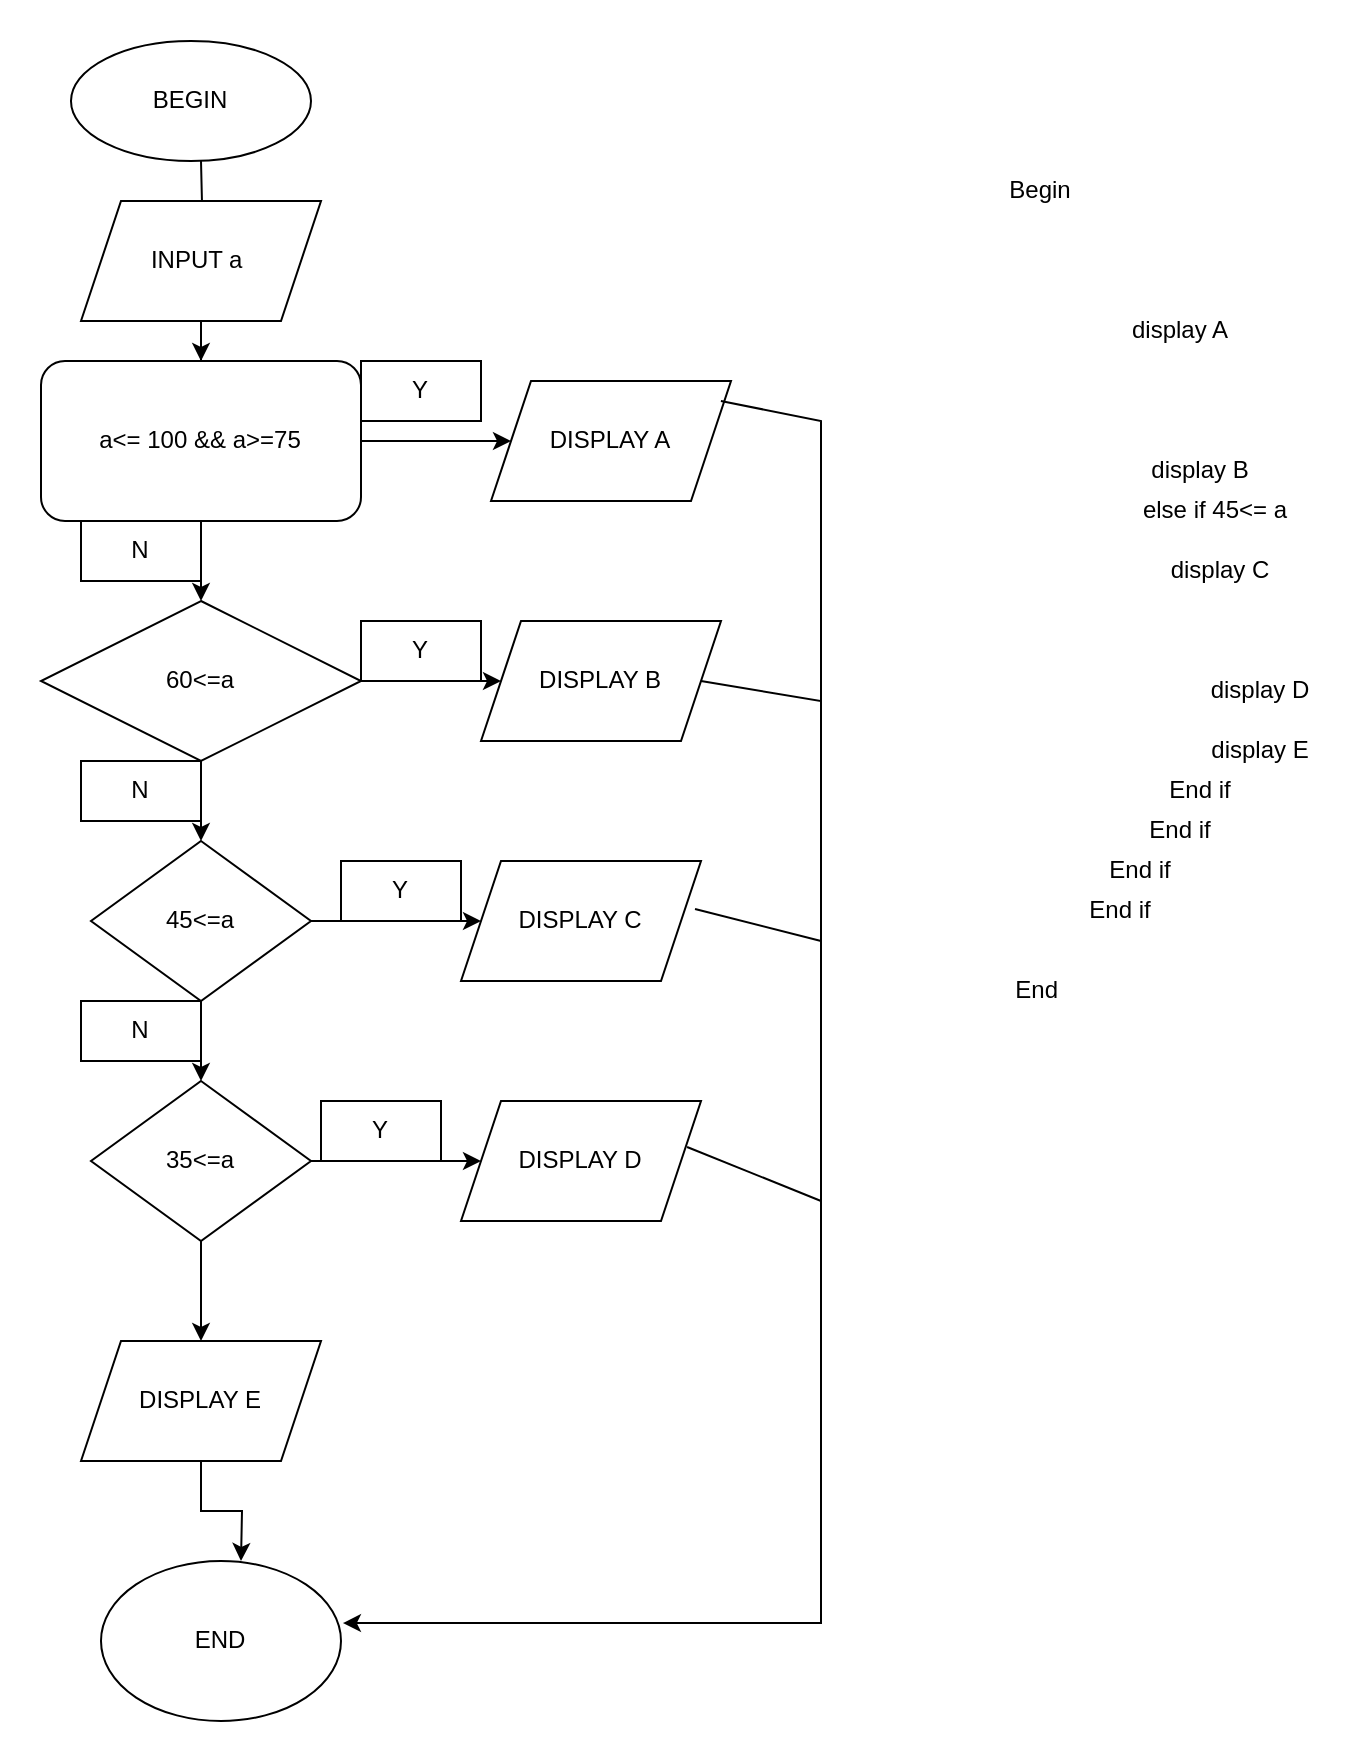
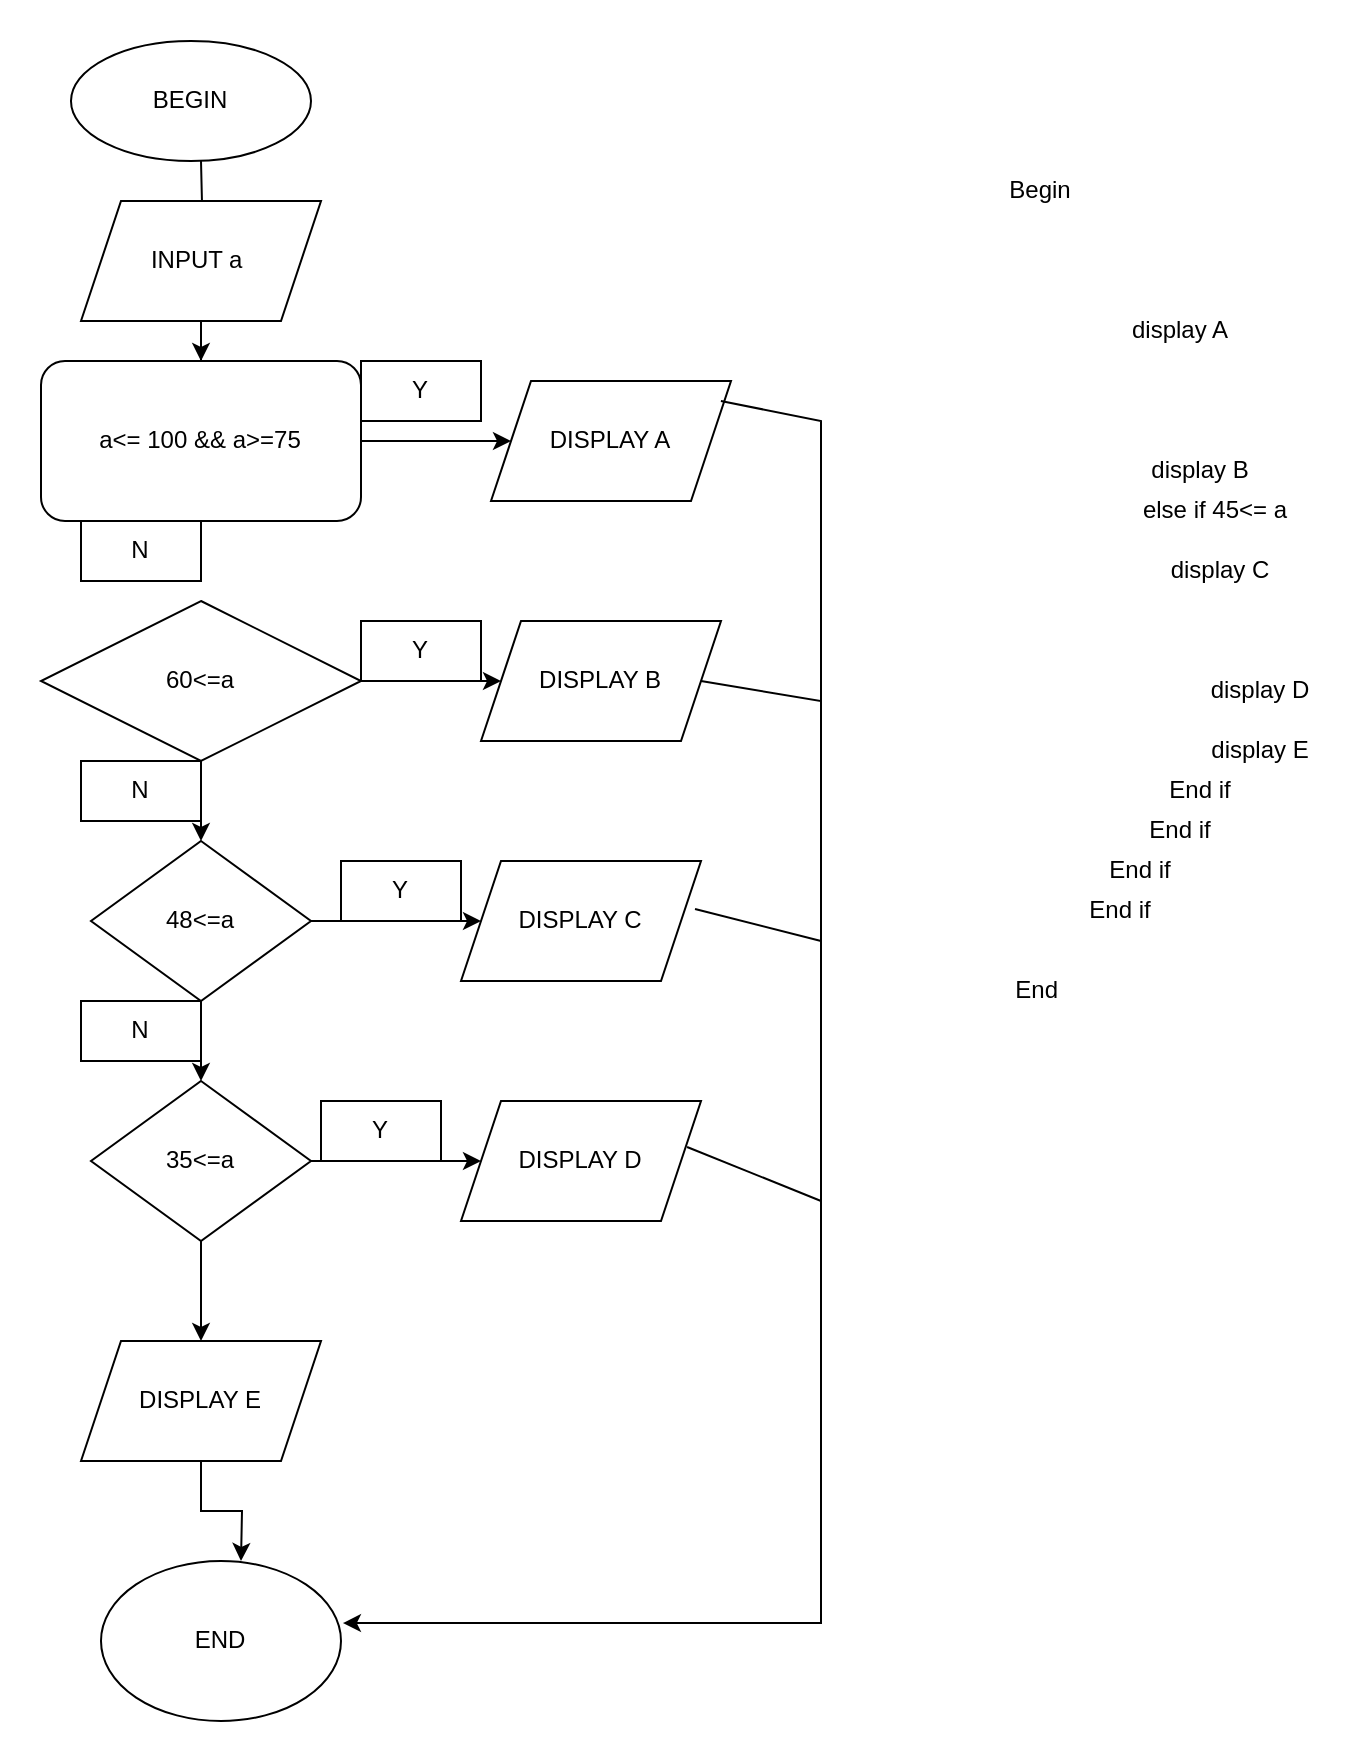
(201, 584) -> none
(201, 921) -> (201, 921)
